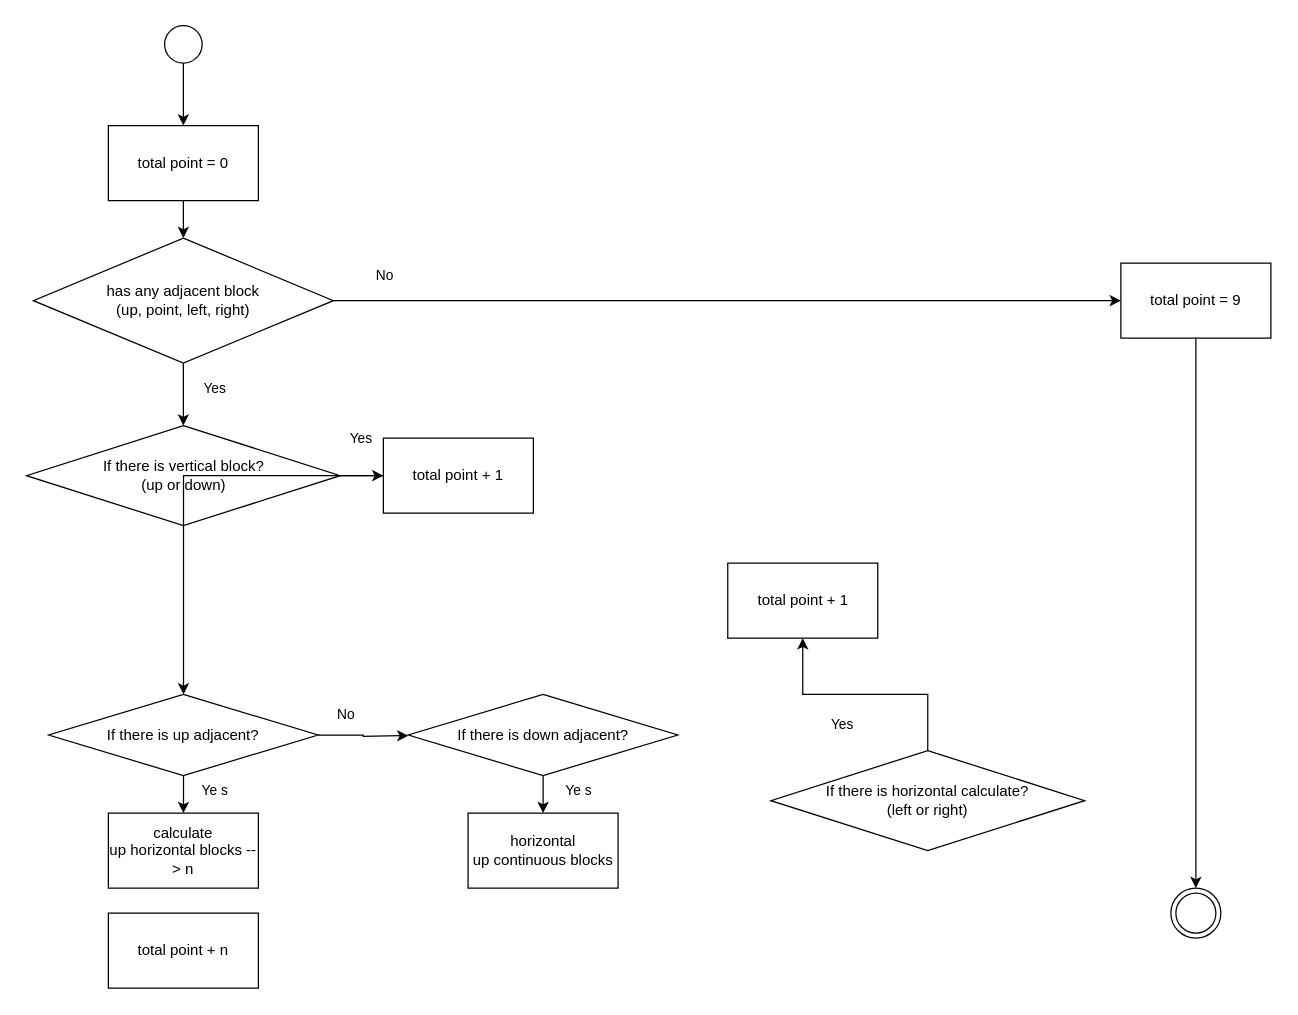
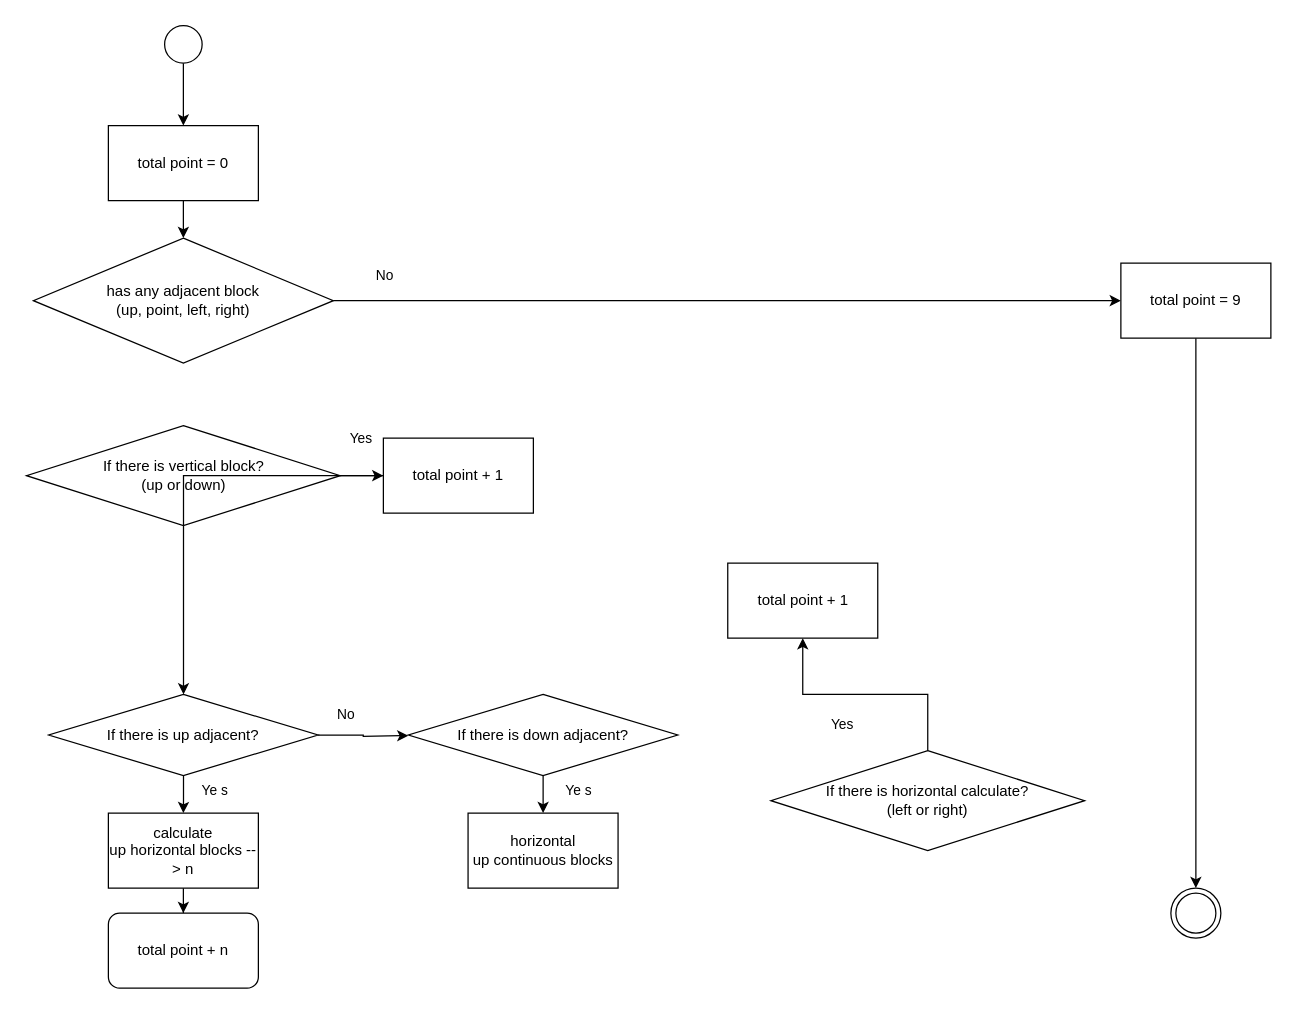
(183, 390) -> none
none -> (183, 905)
(183, 951) -> (183, 951)
